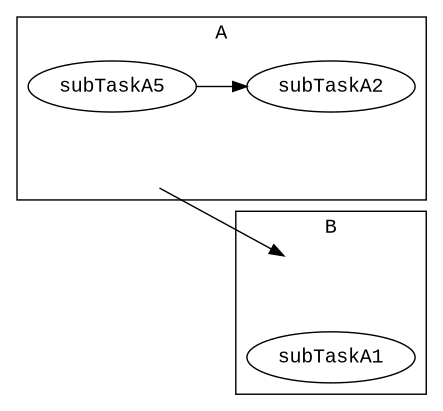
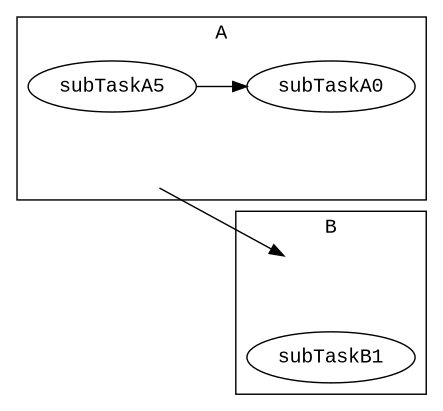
(331, 87) -> (331, 87)
(331, 357) -> (331, 357)
